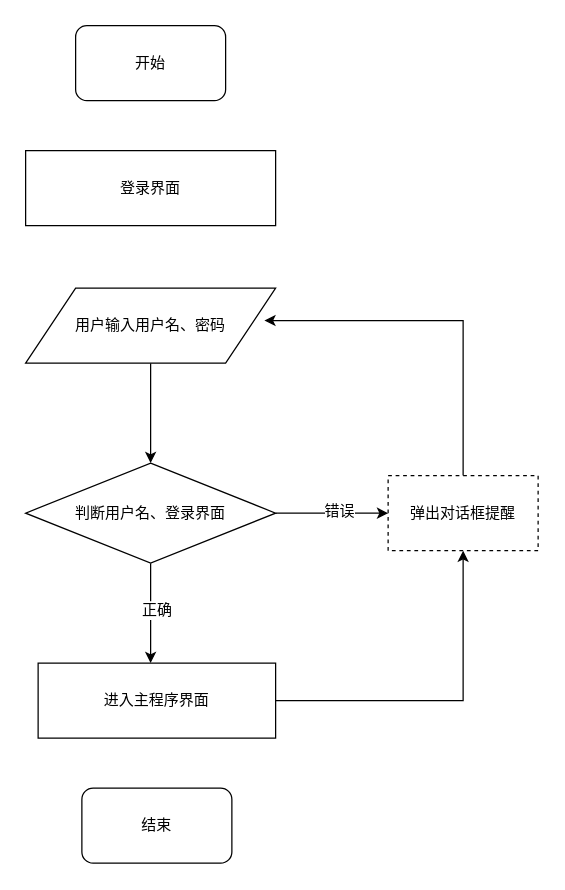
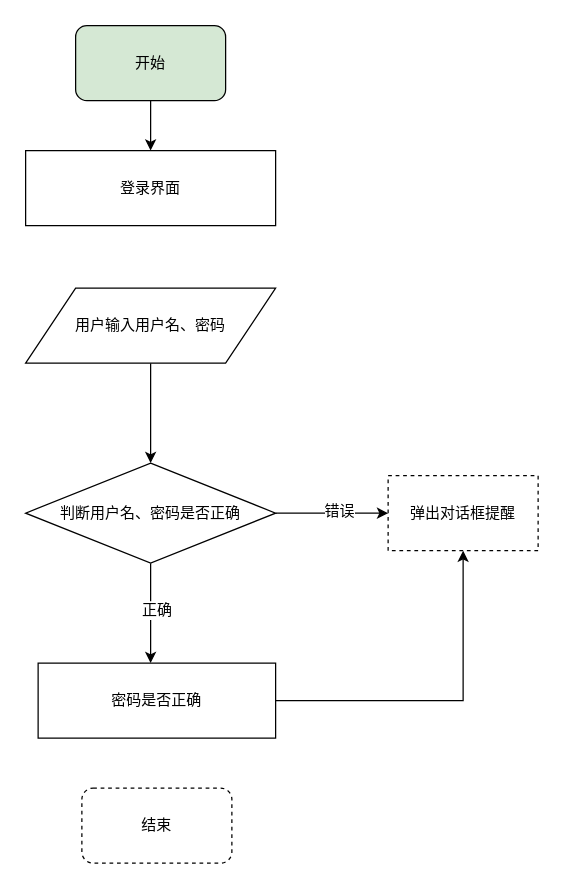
(151, 63) -> (151, 63)
none -> (151, 122)
(446, 321) -> none
(151, 513) -> (151, 513)
(157, 701) -> (157, 701)
(157, 826) -> (157, 826)
